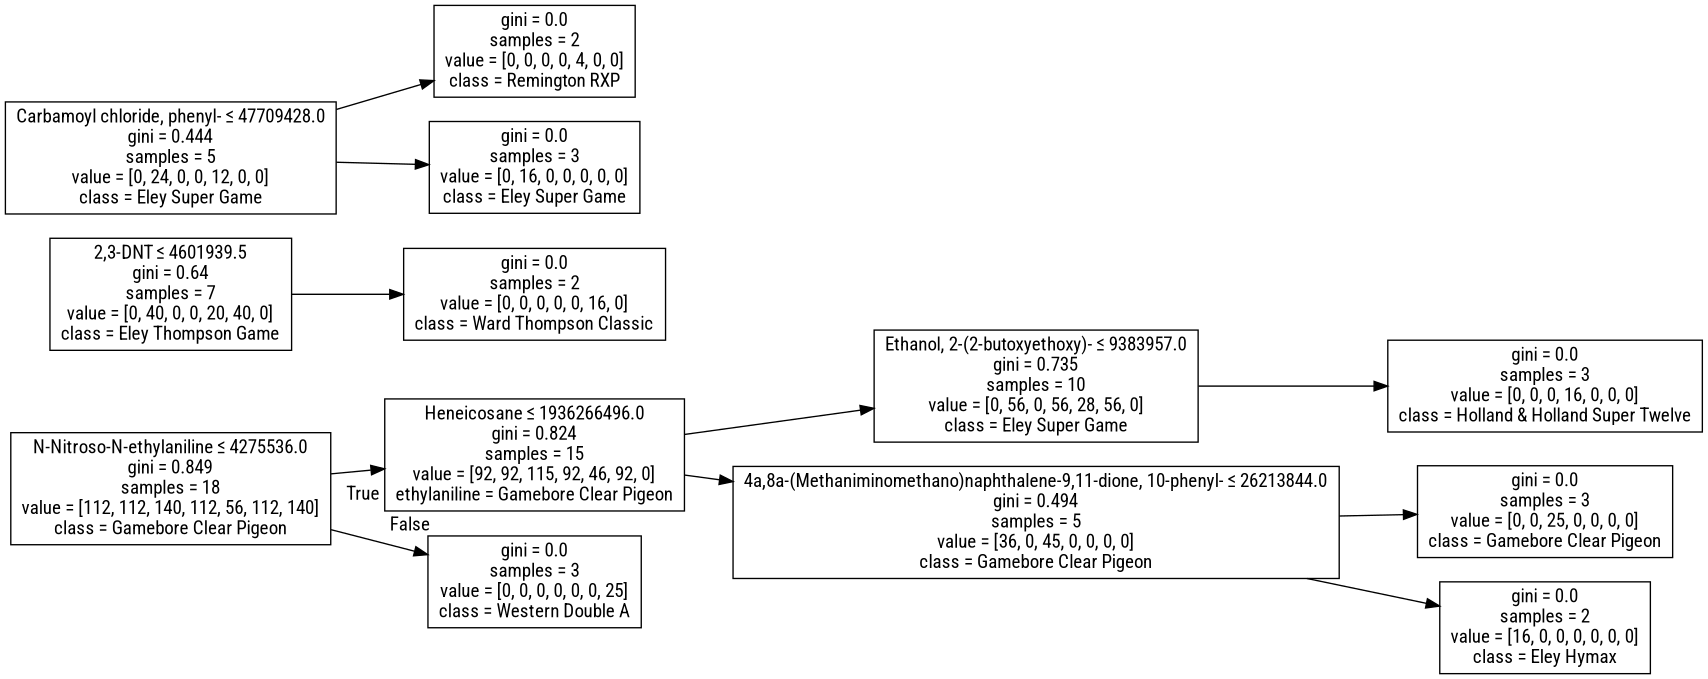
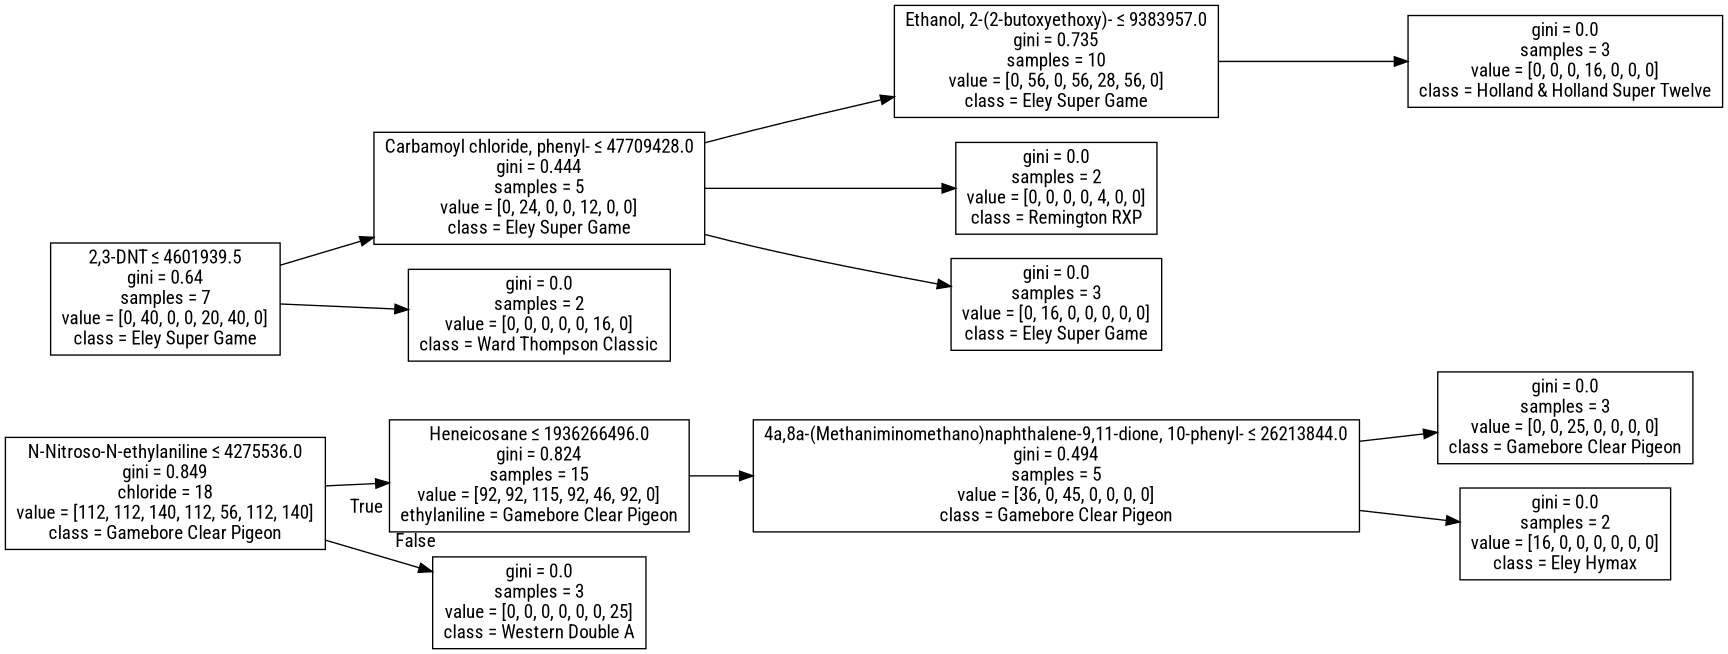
none -> (320, 253)
(171, 334) -> (165, 339)
(773, 422) -> (793, 121)
(171, 488) -> (165, 493)
